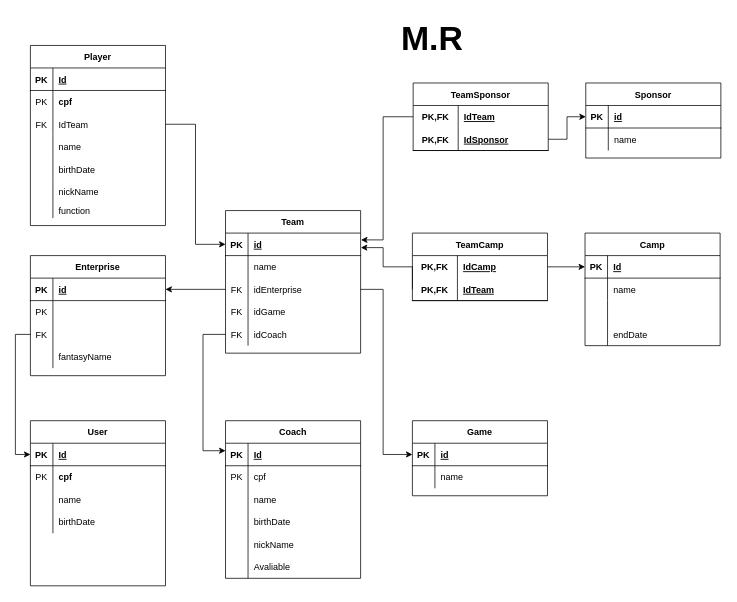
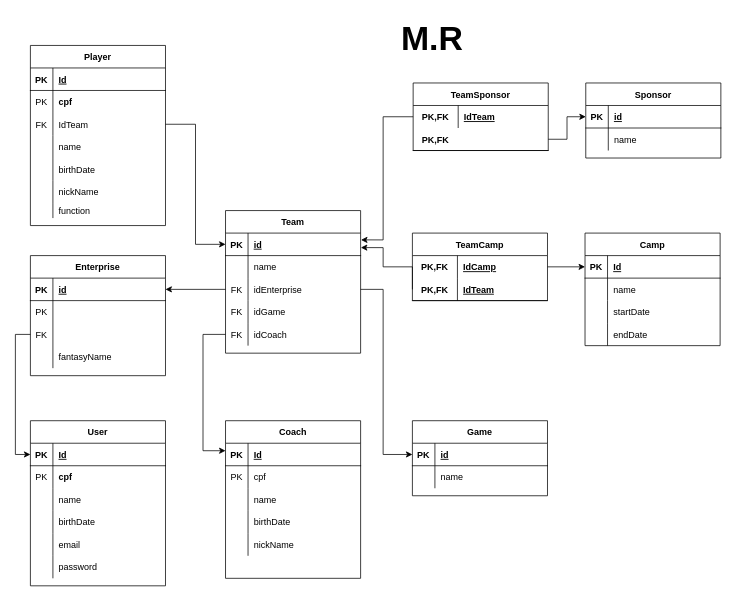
(503, 139) -> none
none -> (663, 312)
none -> (109, 544)
none -> (109, 567)
(304, 567) -> none
